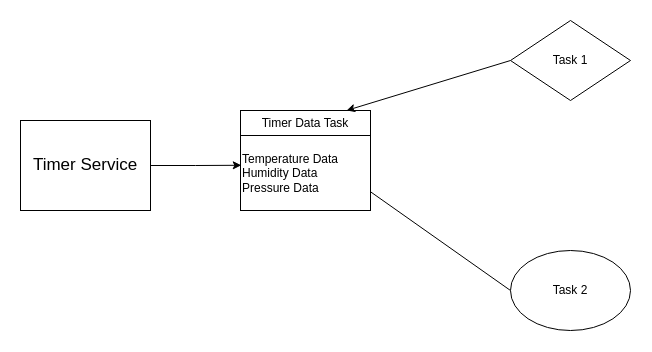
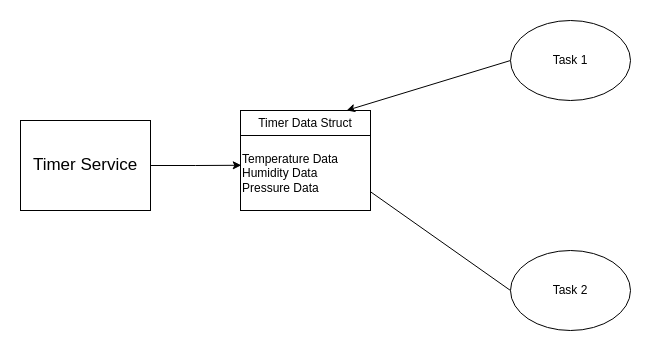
(571, 61) -> (571, 61)
(306, 124) -> (306, 124)
